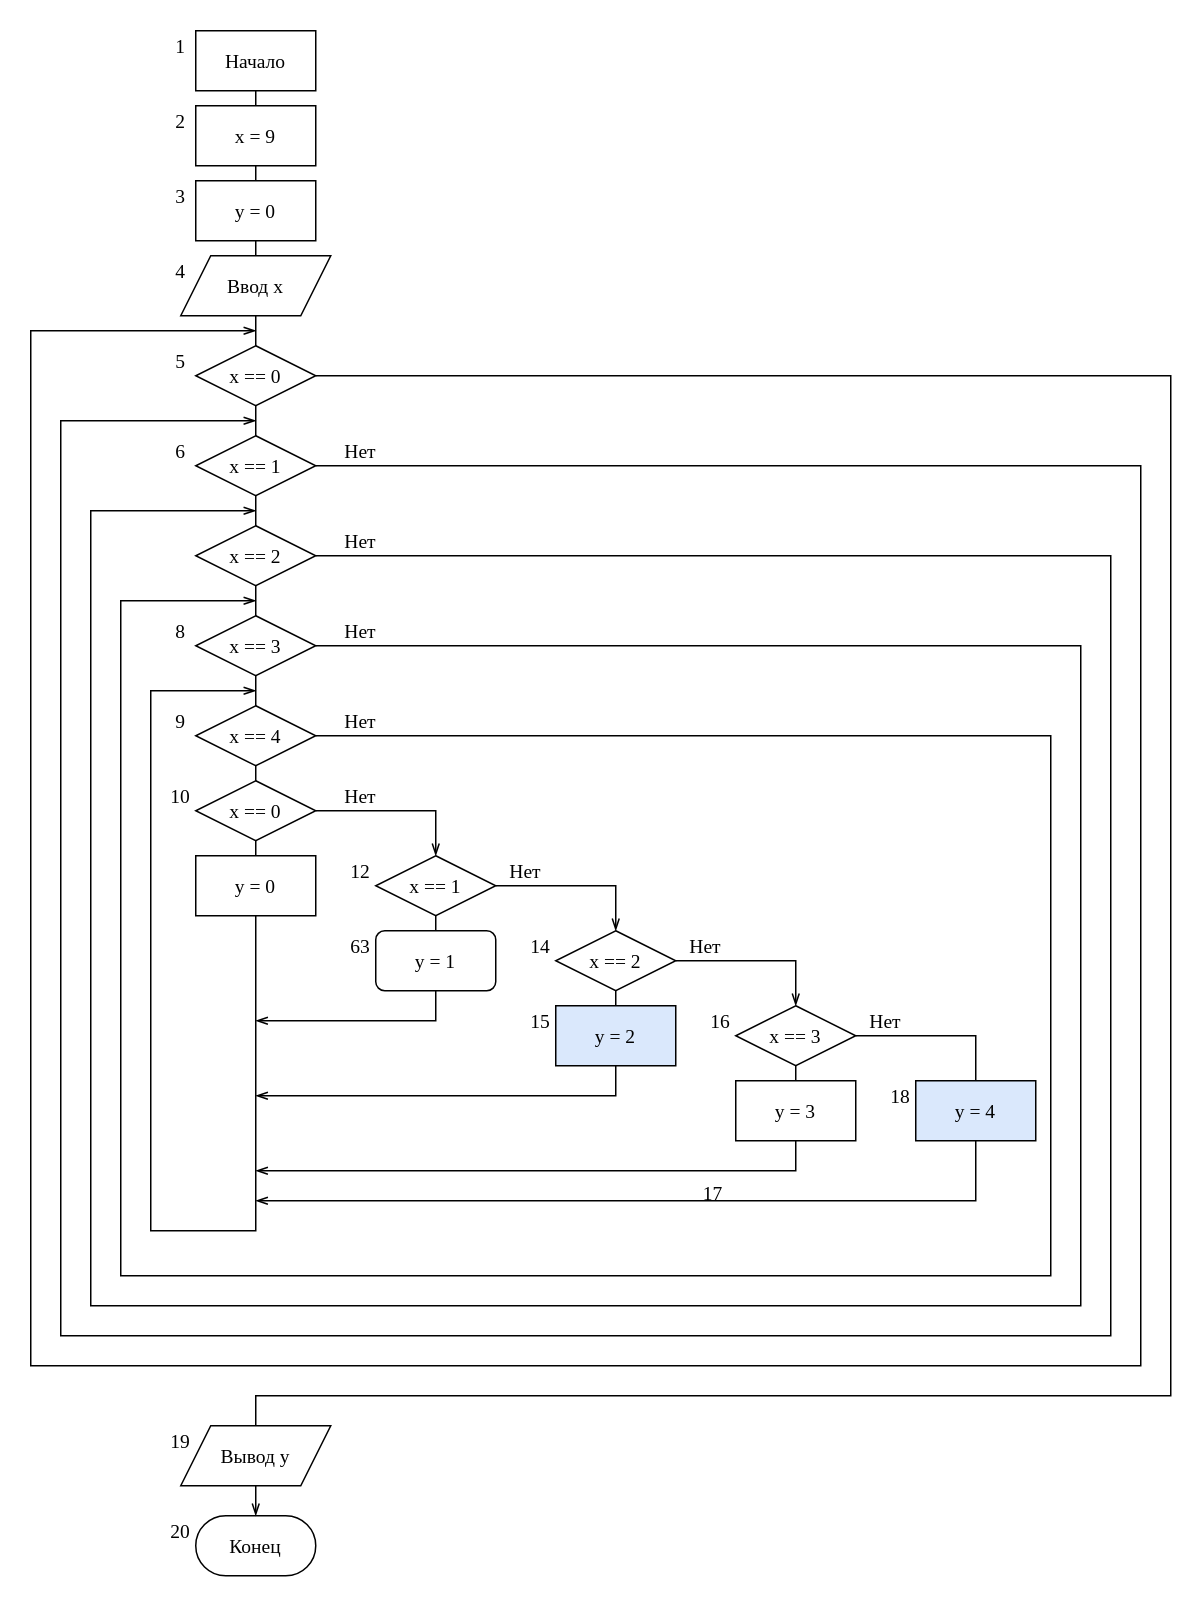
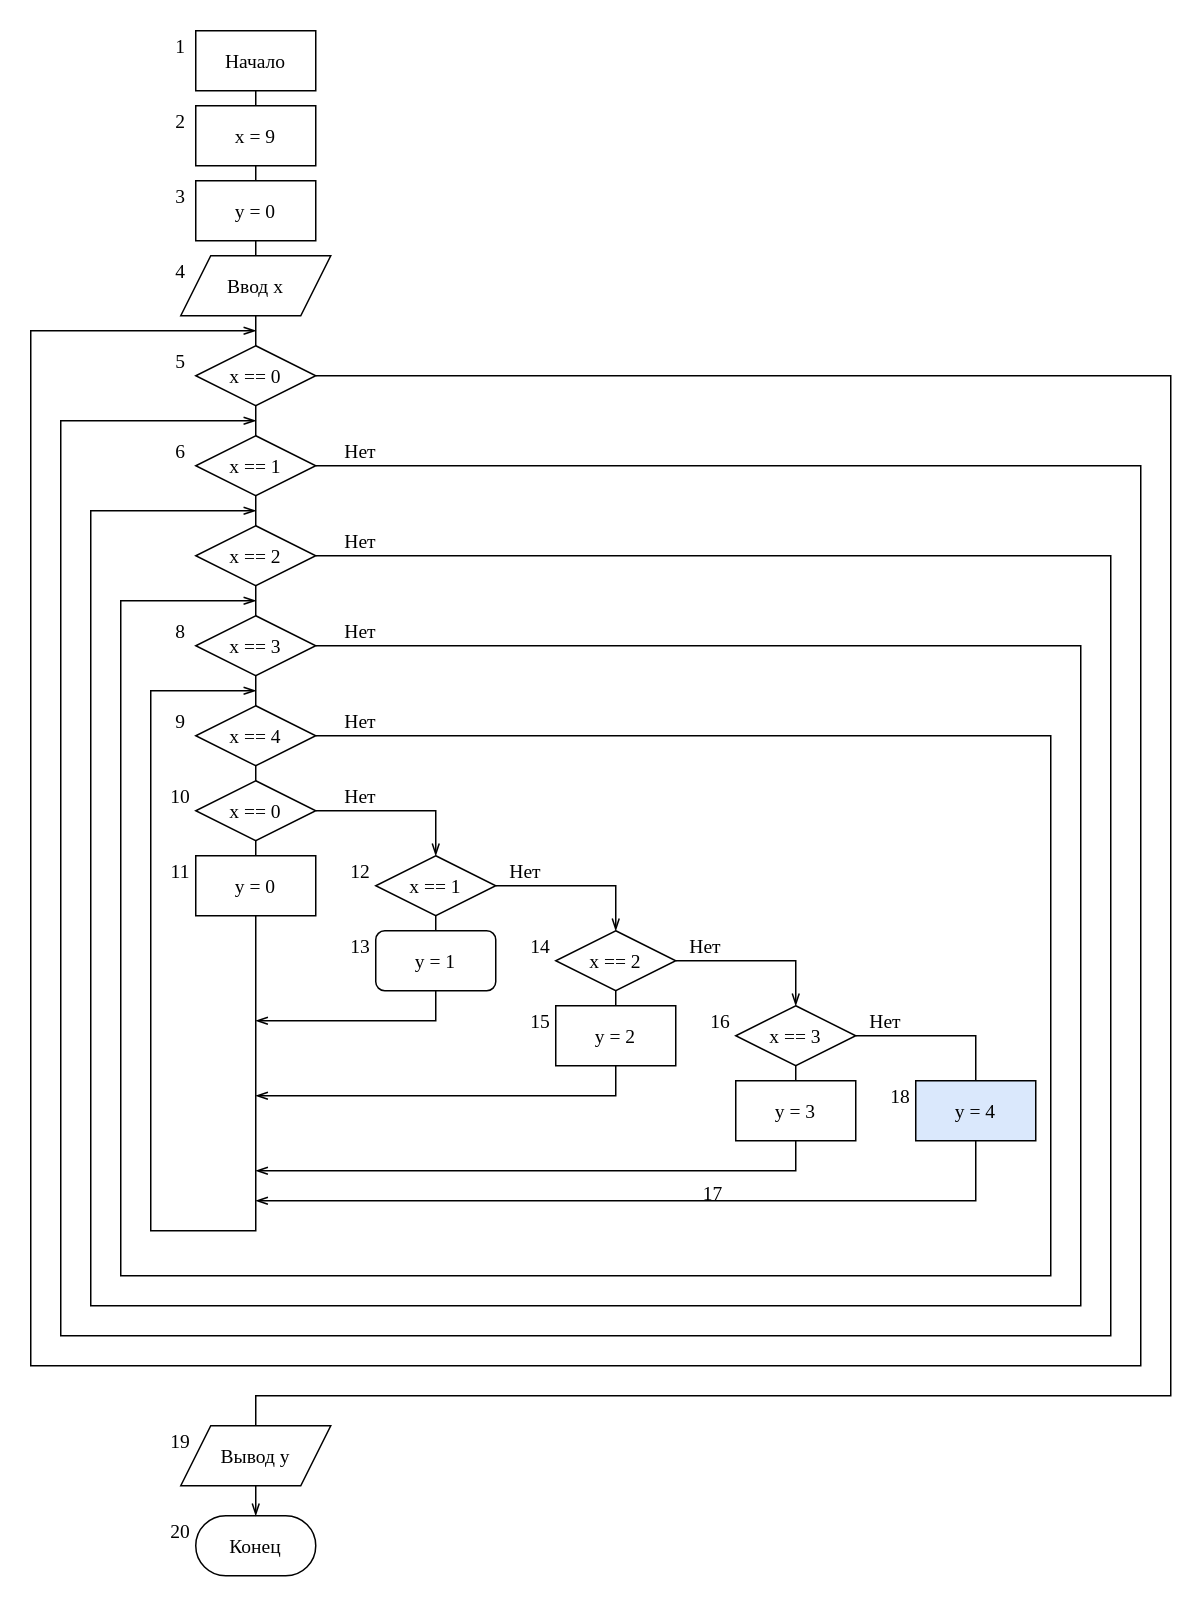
none -> (181, 871)
(361, 946) -> (361, 946)
(616, 1036) -> (616, 1036)
